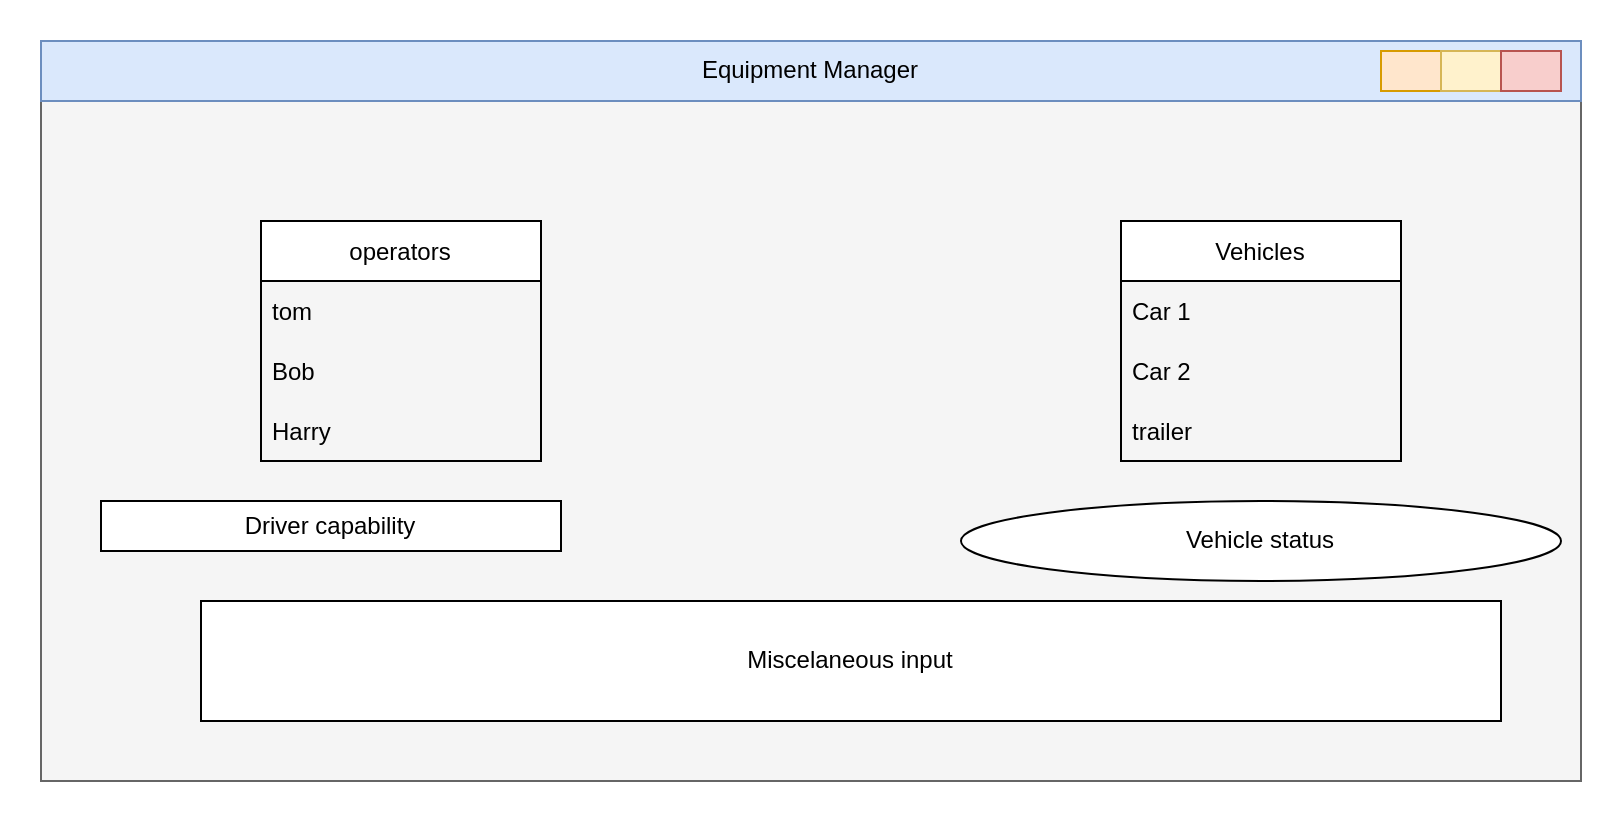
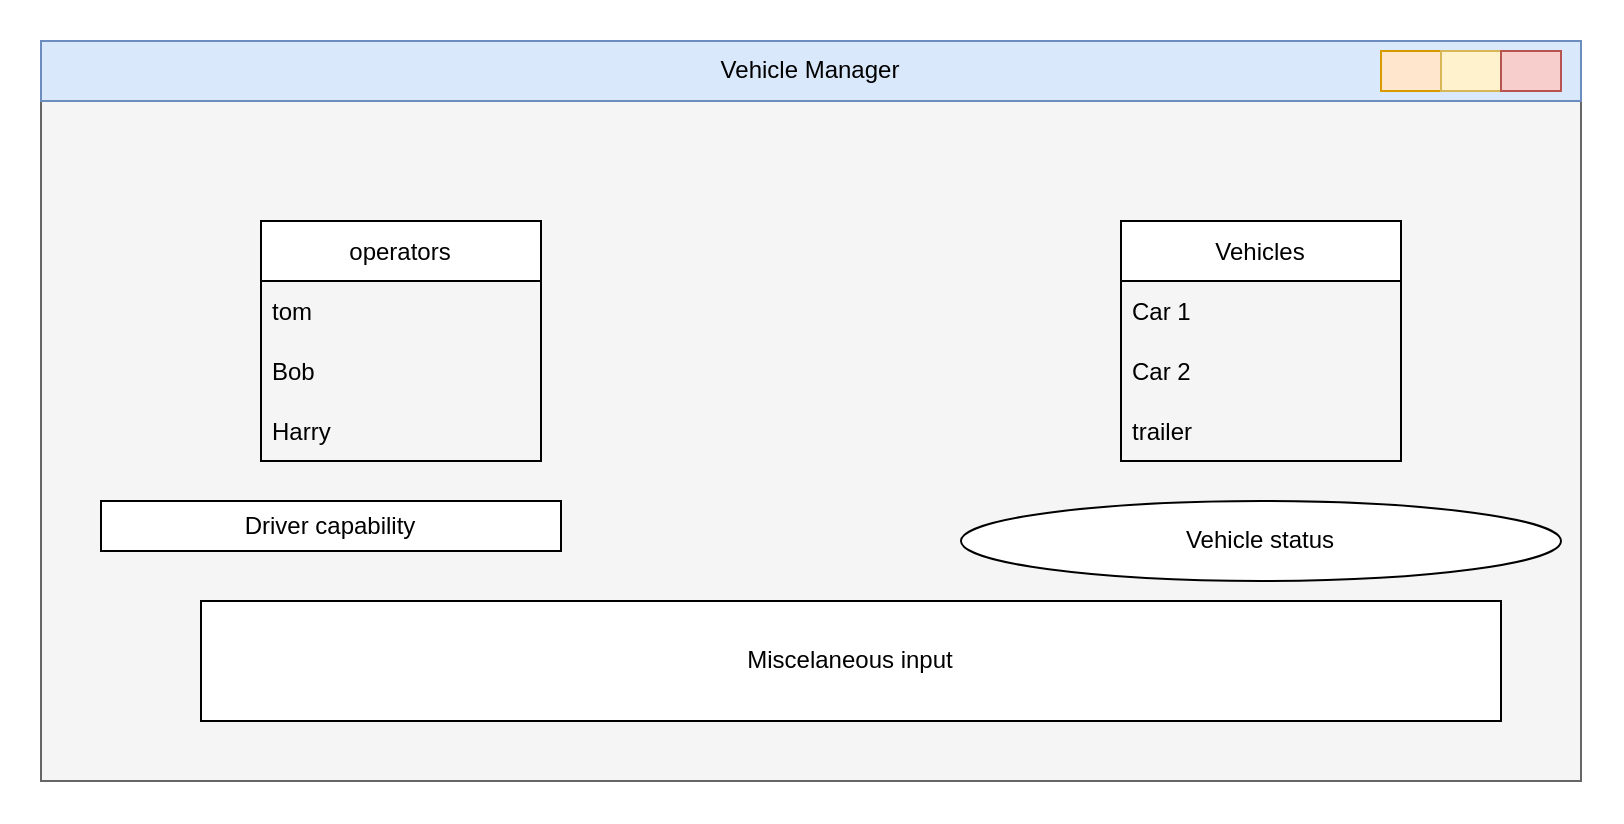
(811, 71) -> (811, 71)
